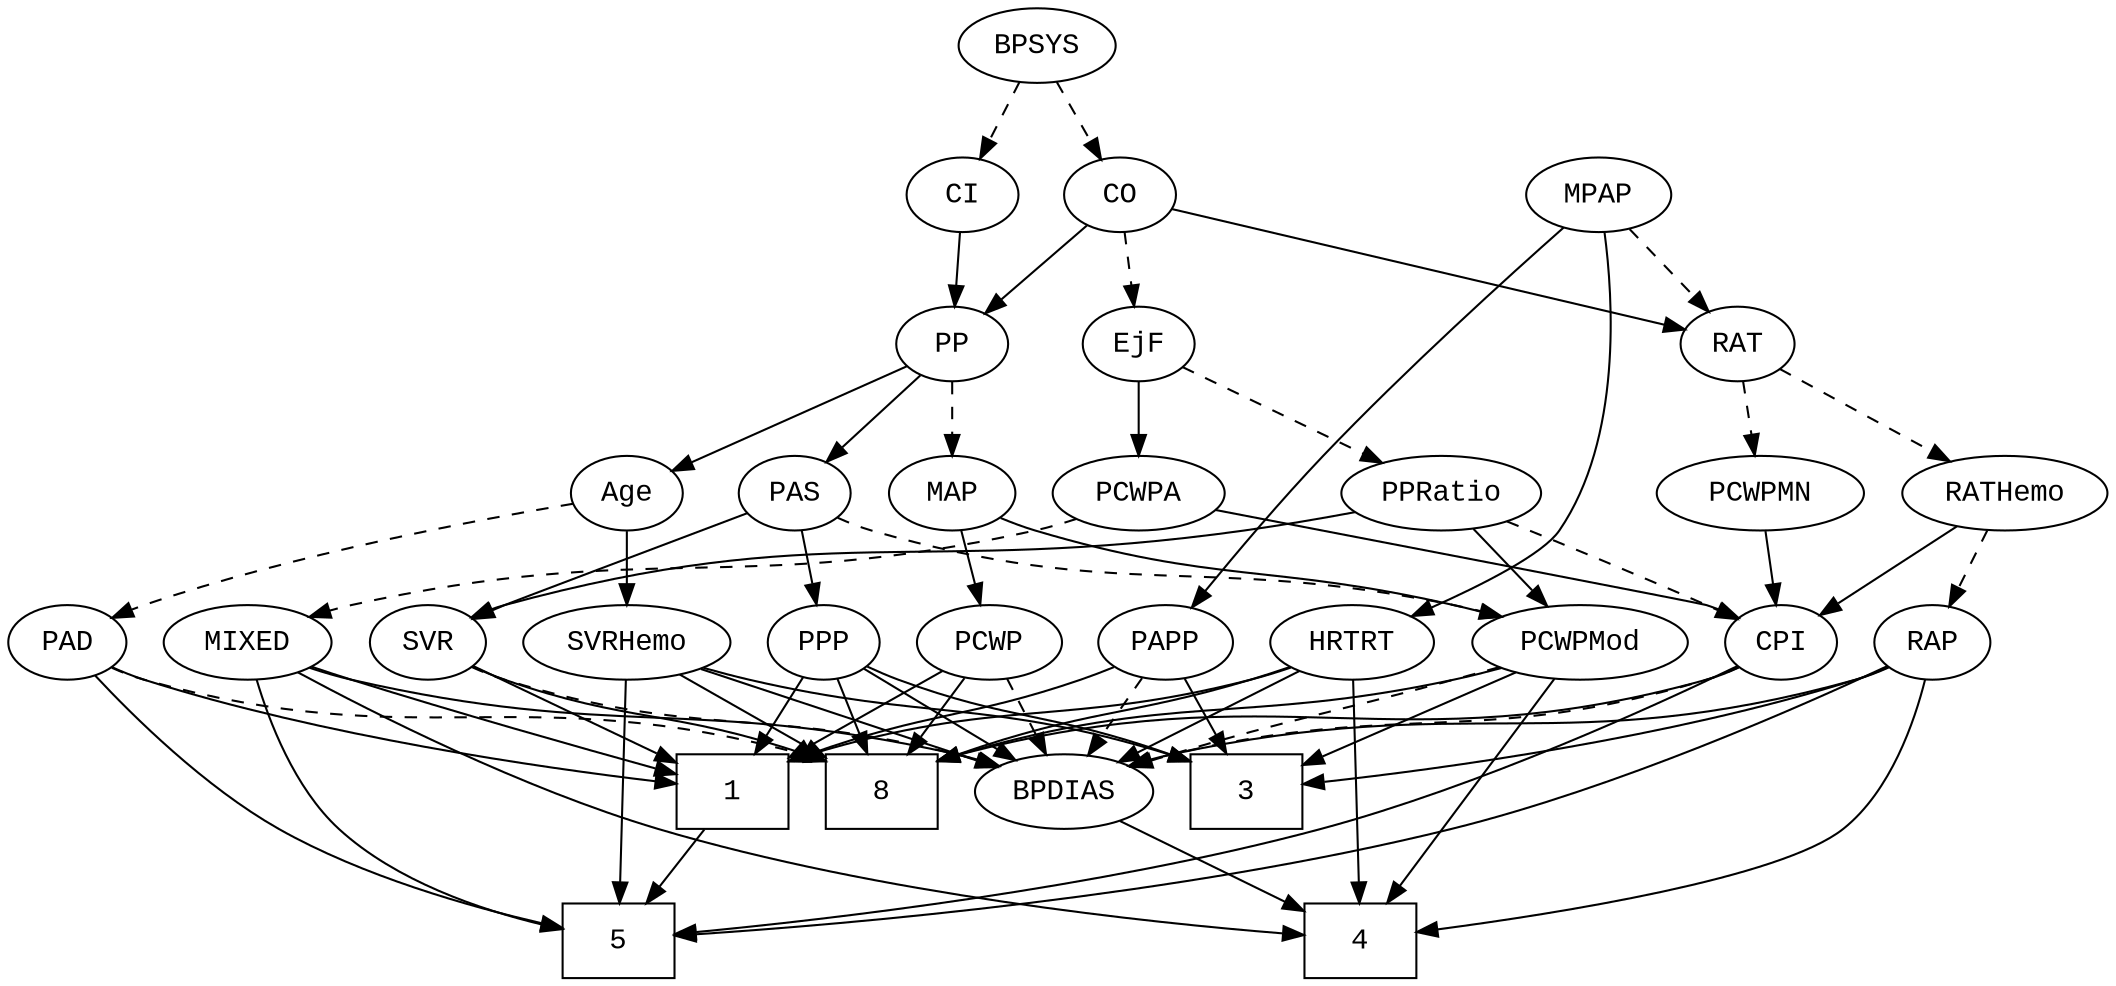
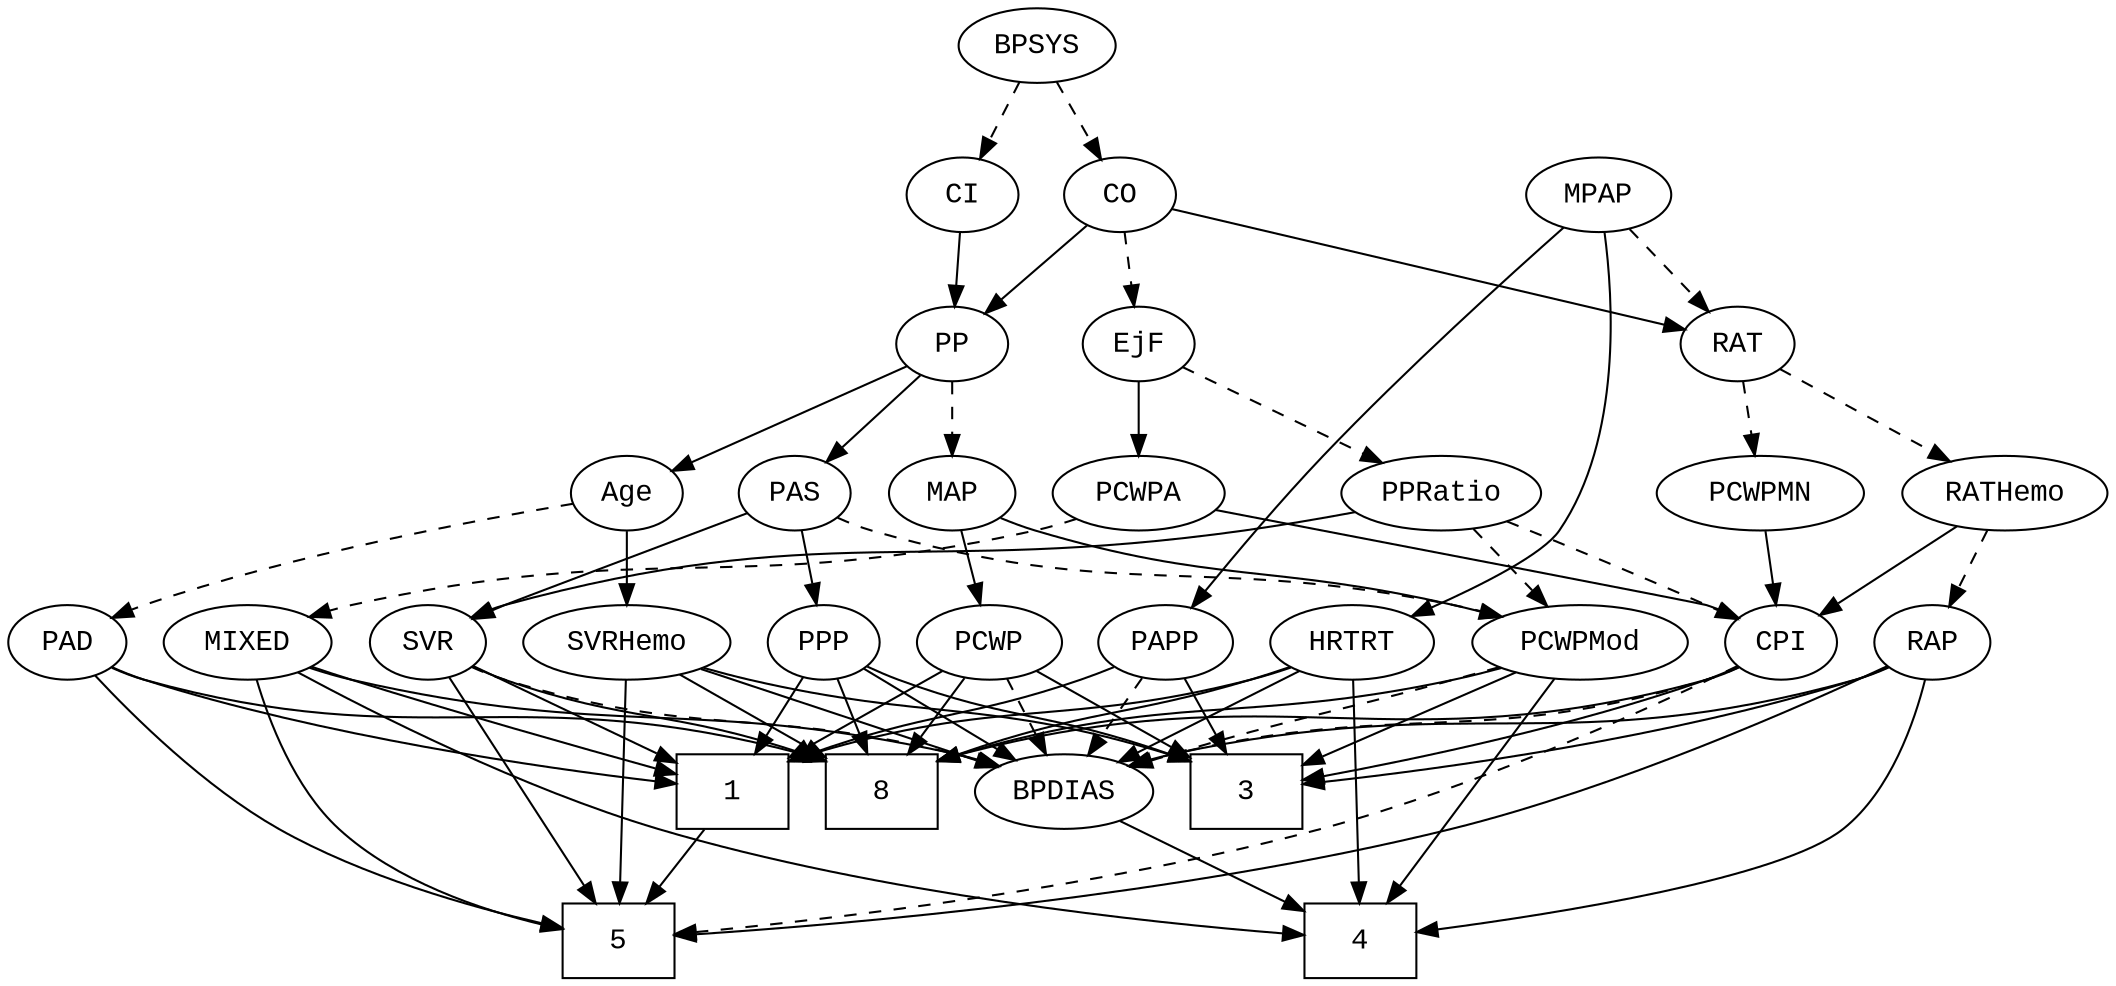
(1494, 550) -> (1494, 550)
none -> (1080, 696)
(422, 717) -> (422, 717)
none -> (1492, 741)
none -> (527, 797)
(1230, 851) -> (1230, 851)
